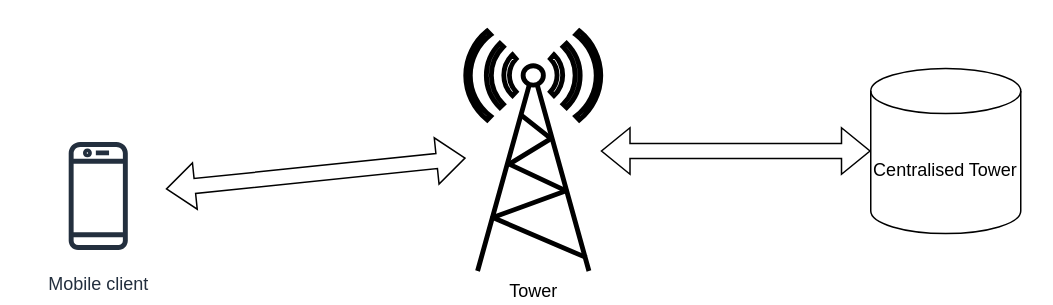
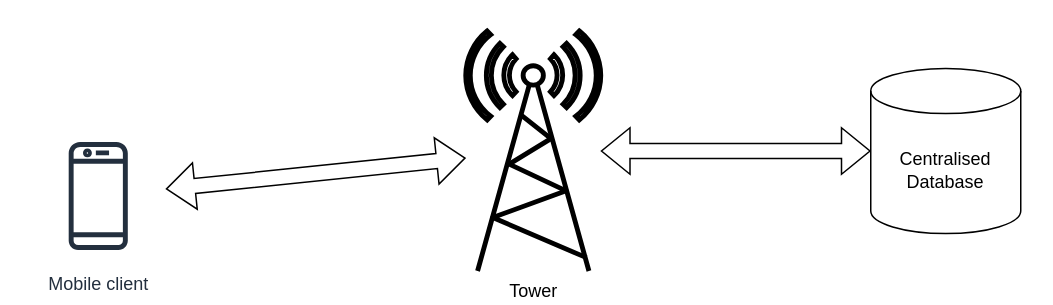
(946, 170) -> (946, 170)
